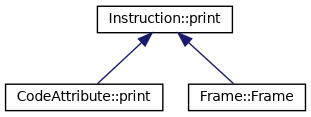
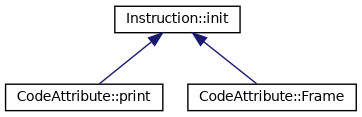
(165, 19) -> (177, 19)
(247, 97) -> (272, 97)
